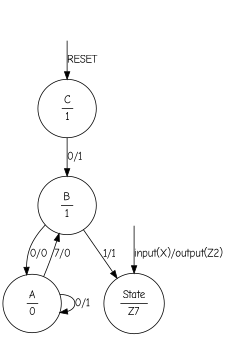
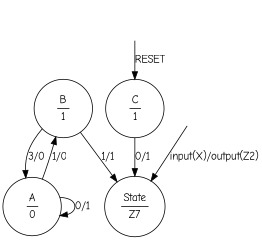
(67, 153) -> (135, 153)
(39, 254) -> (37, 157)
(63, 254) -> (60, 157)
